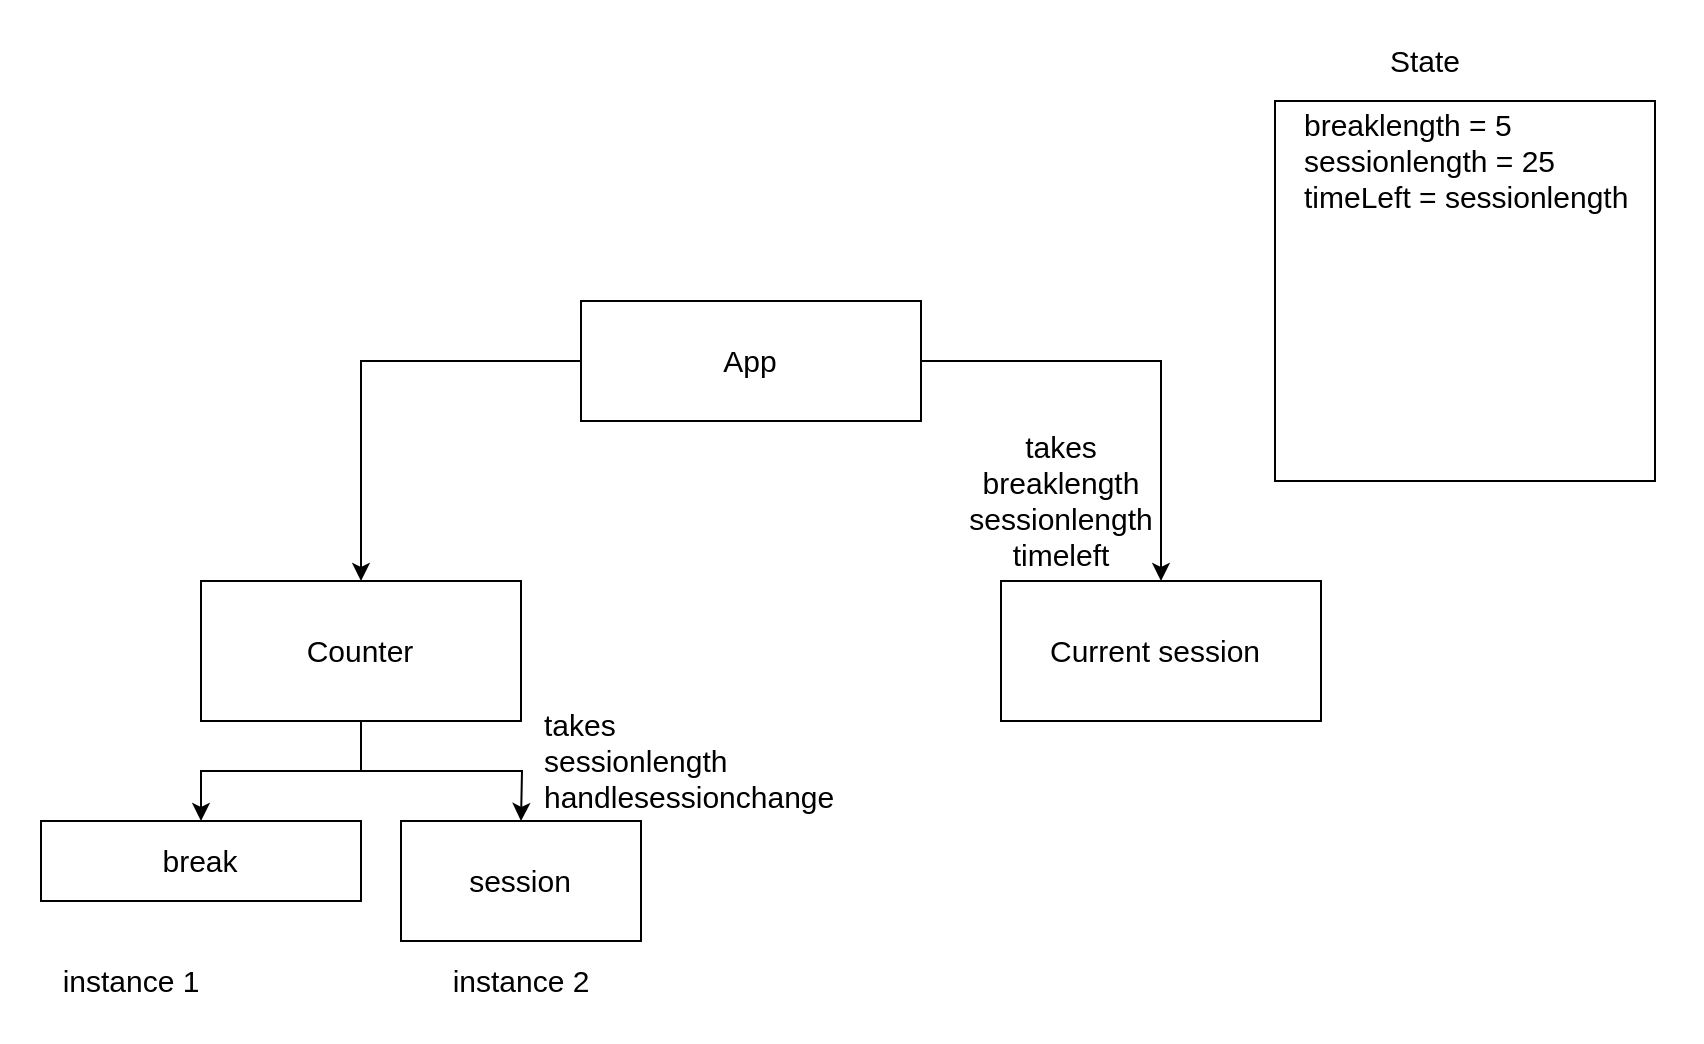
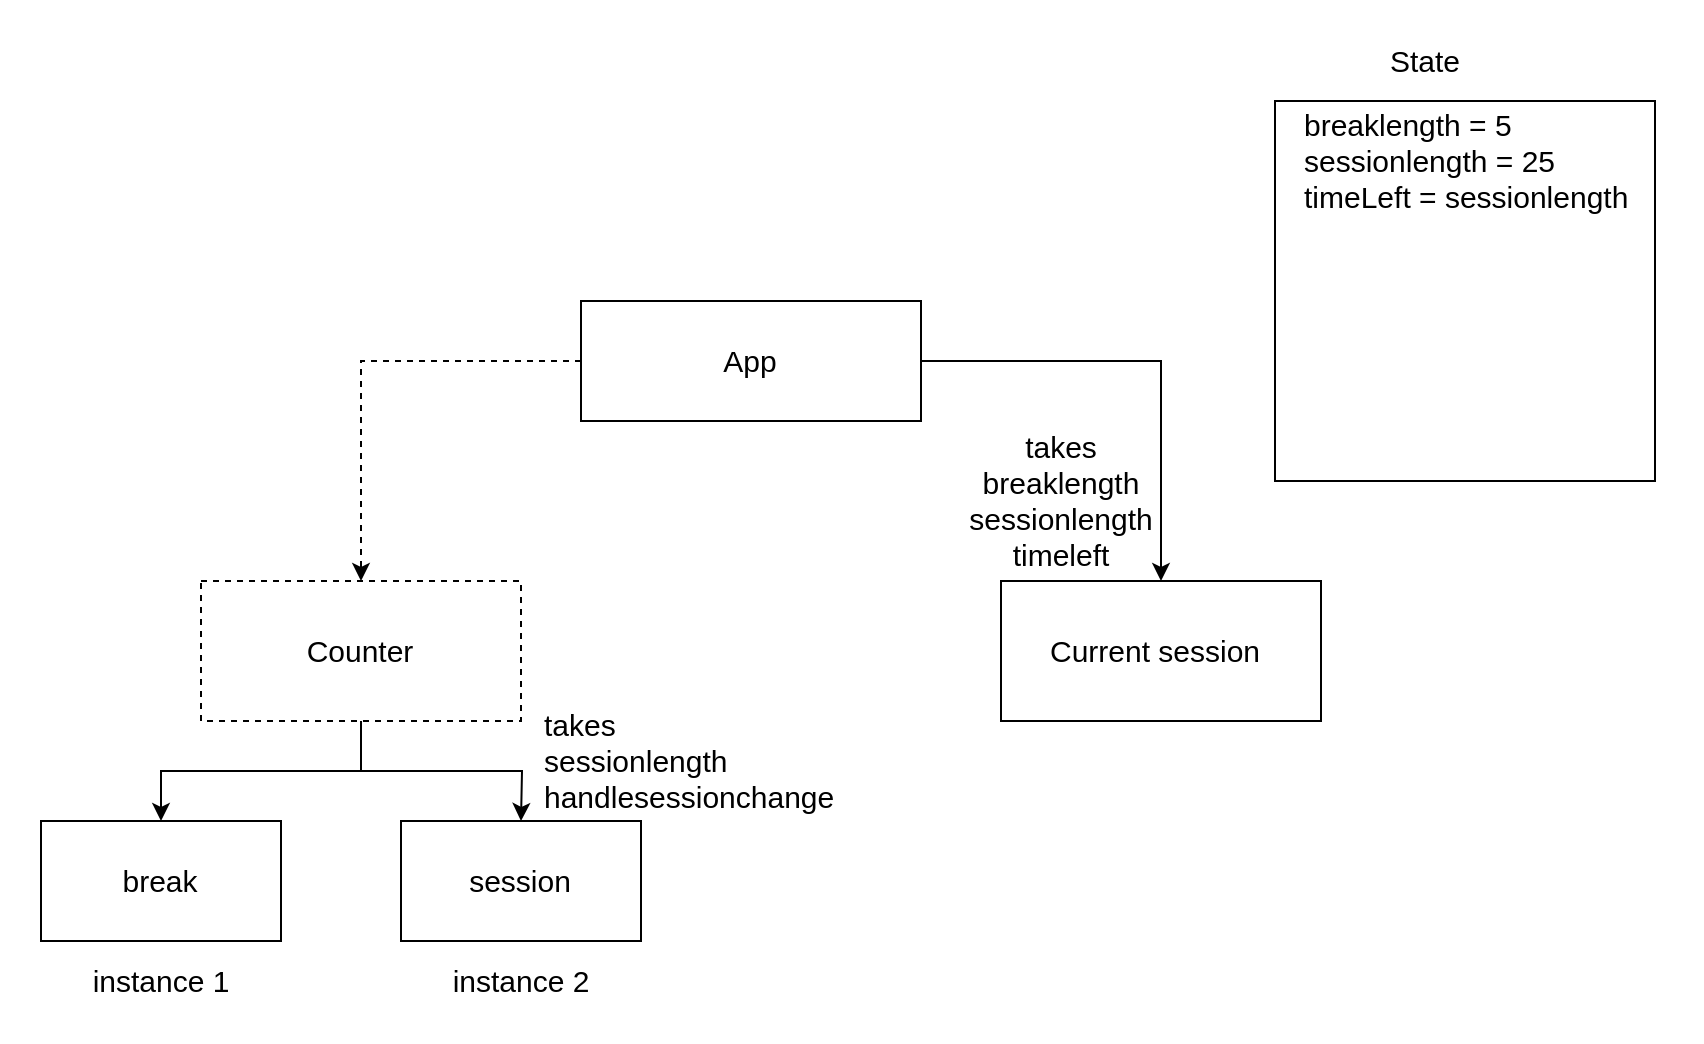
(368, 361) -> (368, 361)
(361, 651) -> (361, 651)
(201, 861) -> (161, 881)
(131, 981) -> (161, 981)
